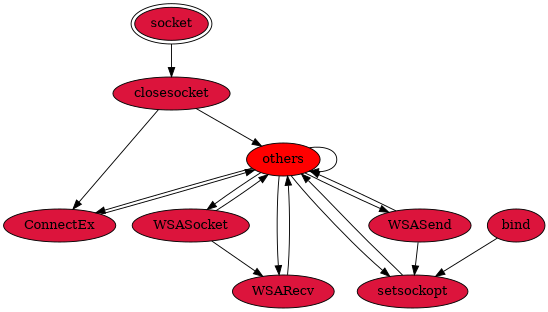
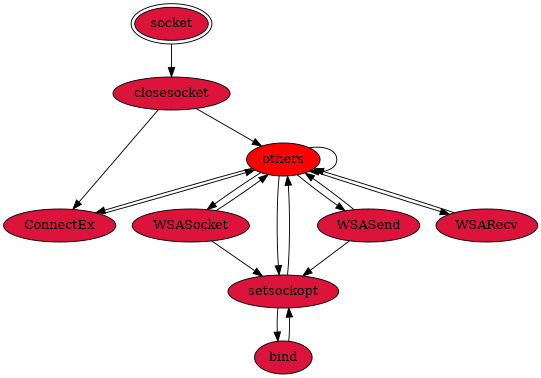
(233, 256) -> (233, 256)
none -> (277, 320)
